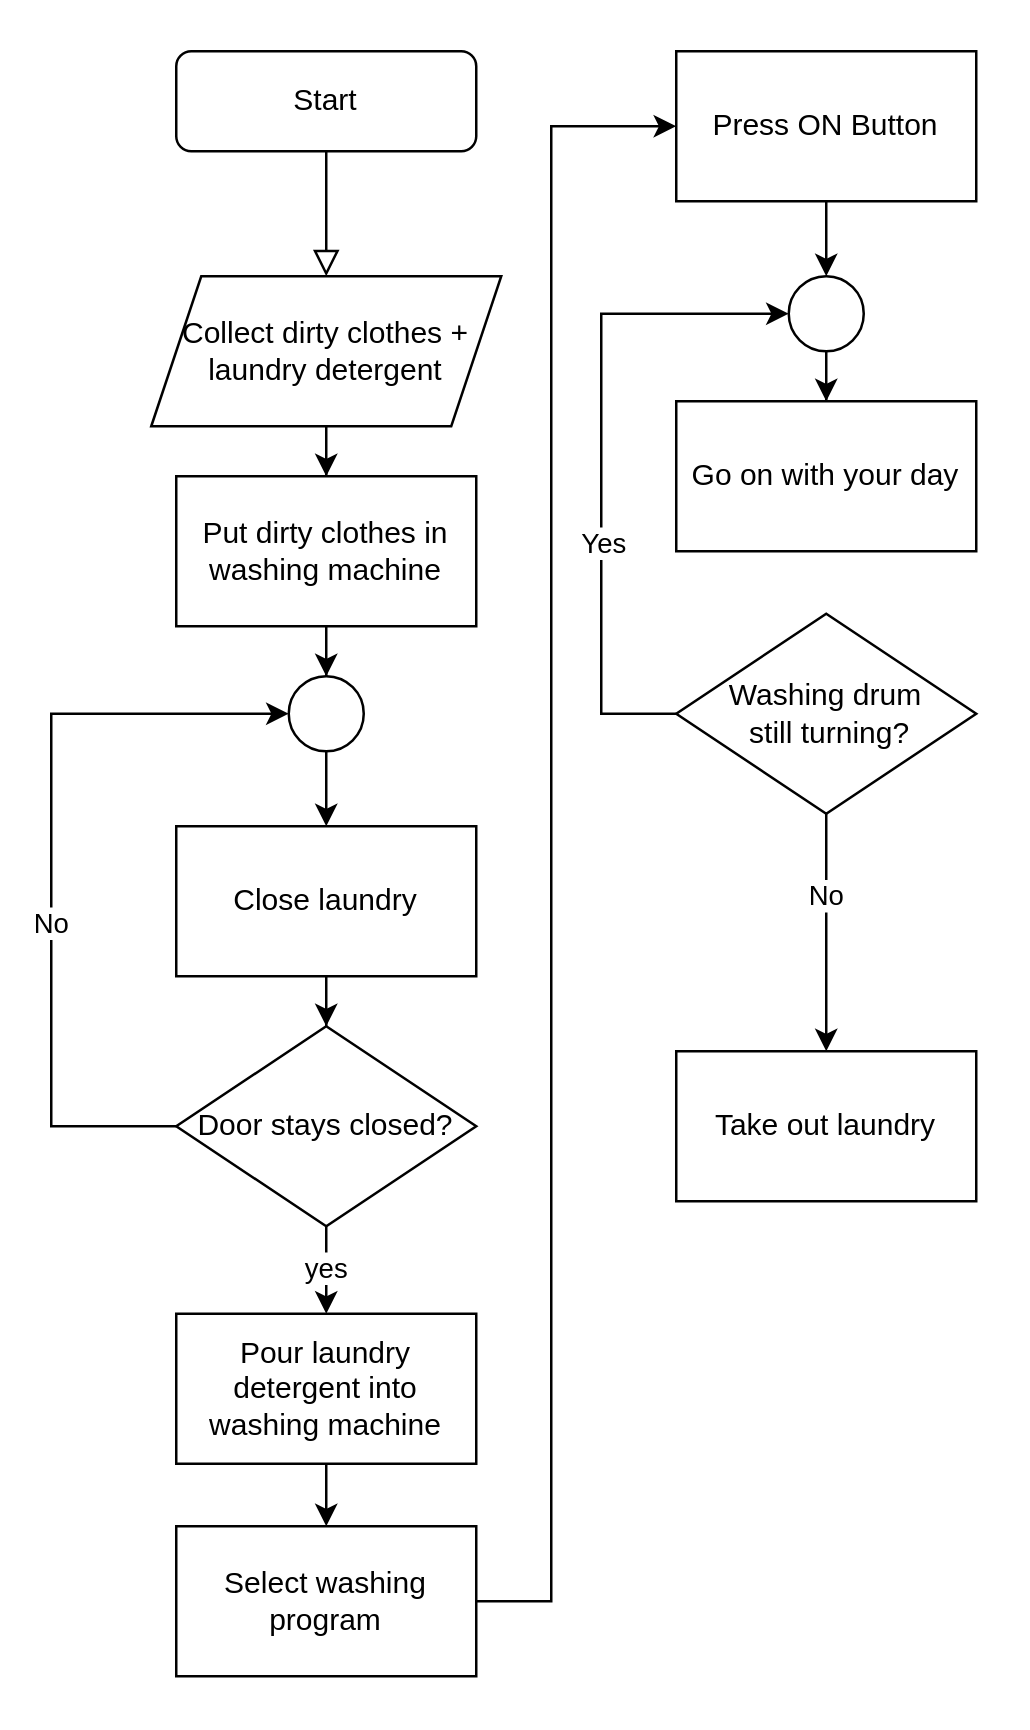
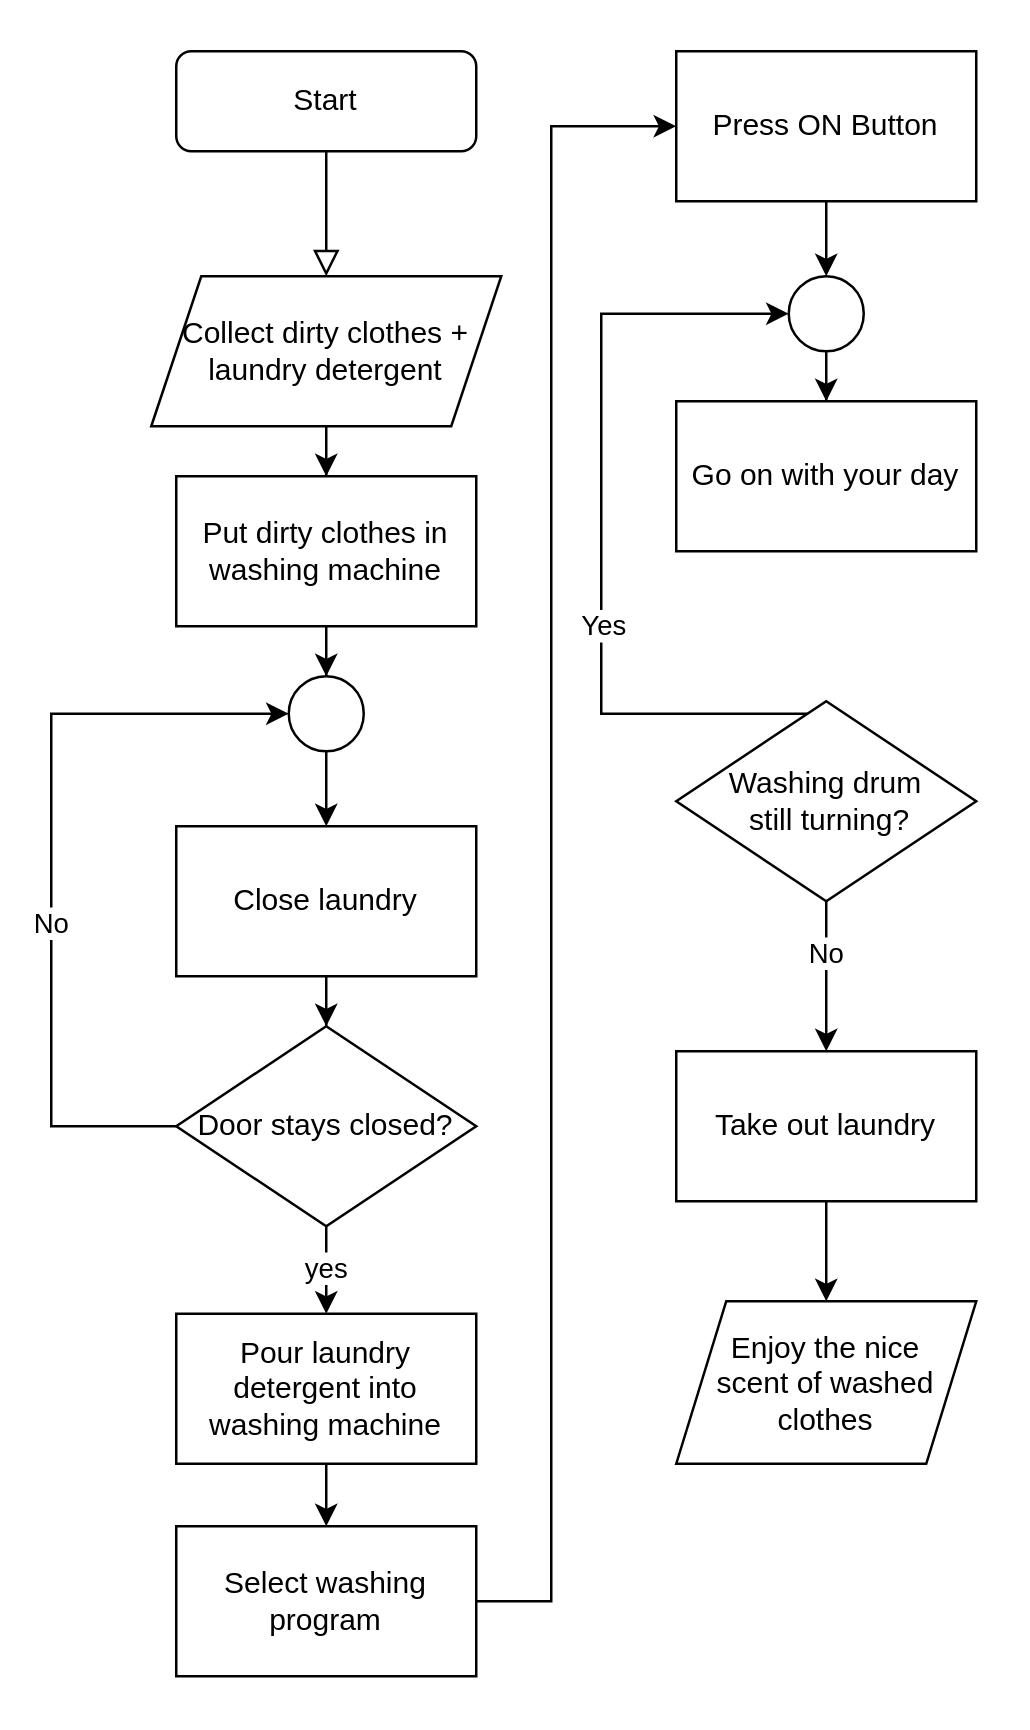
(826, 714) -> (826, 801)
none -> (826, 1243)
none -> (826, 1383)
